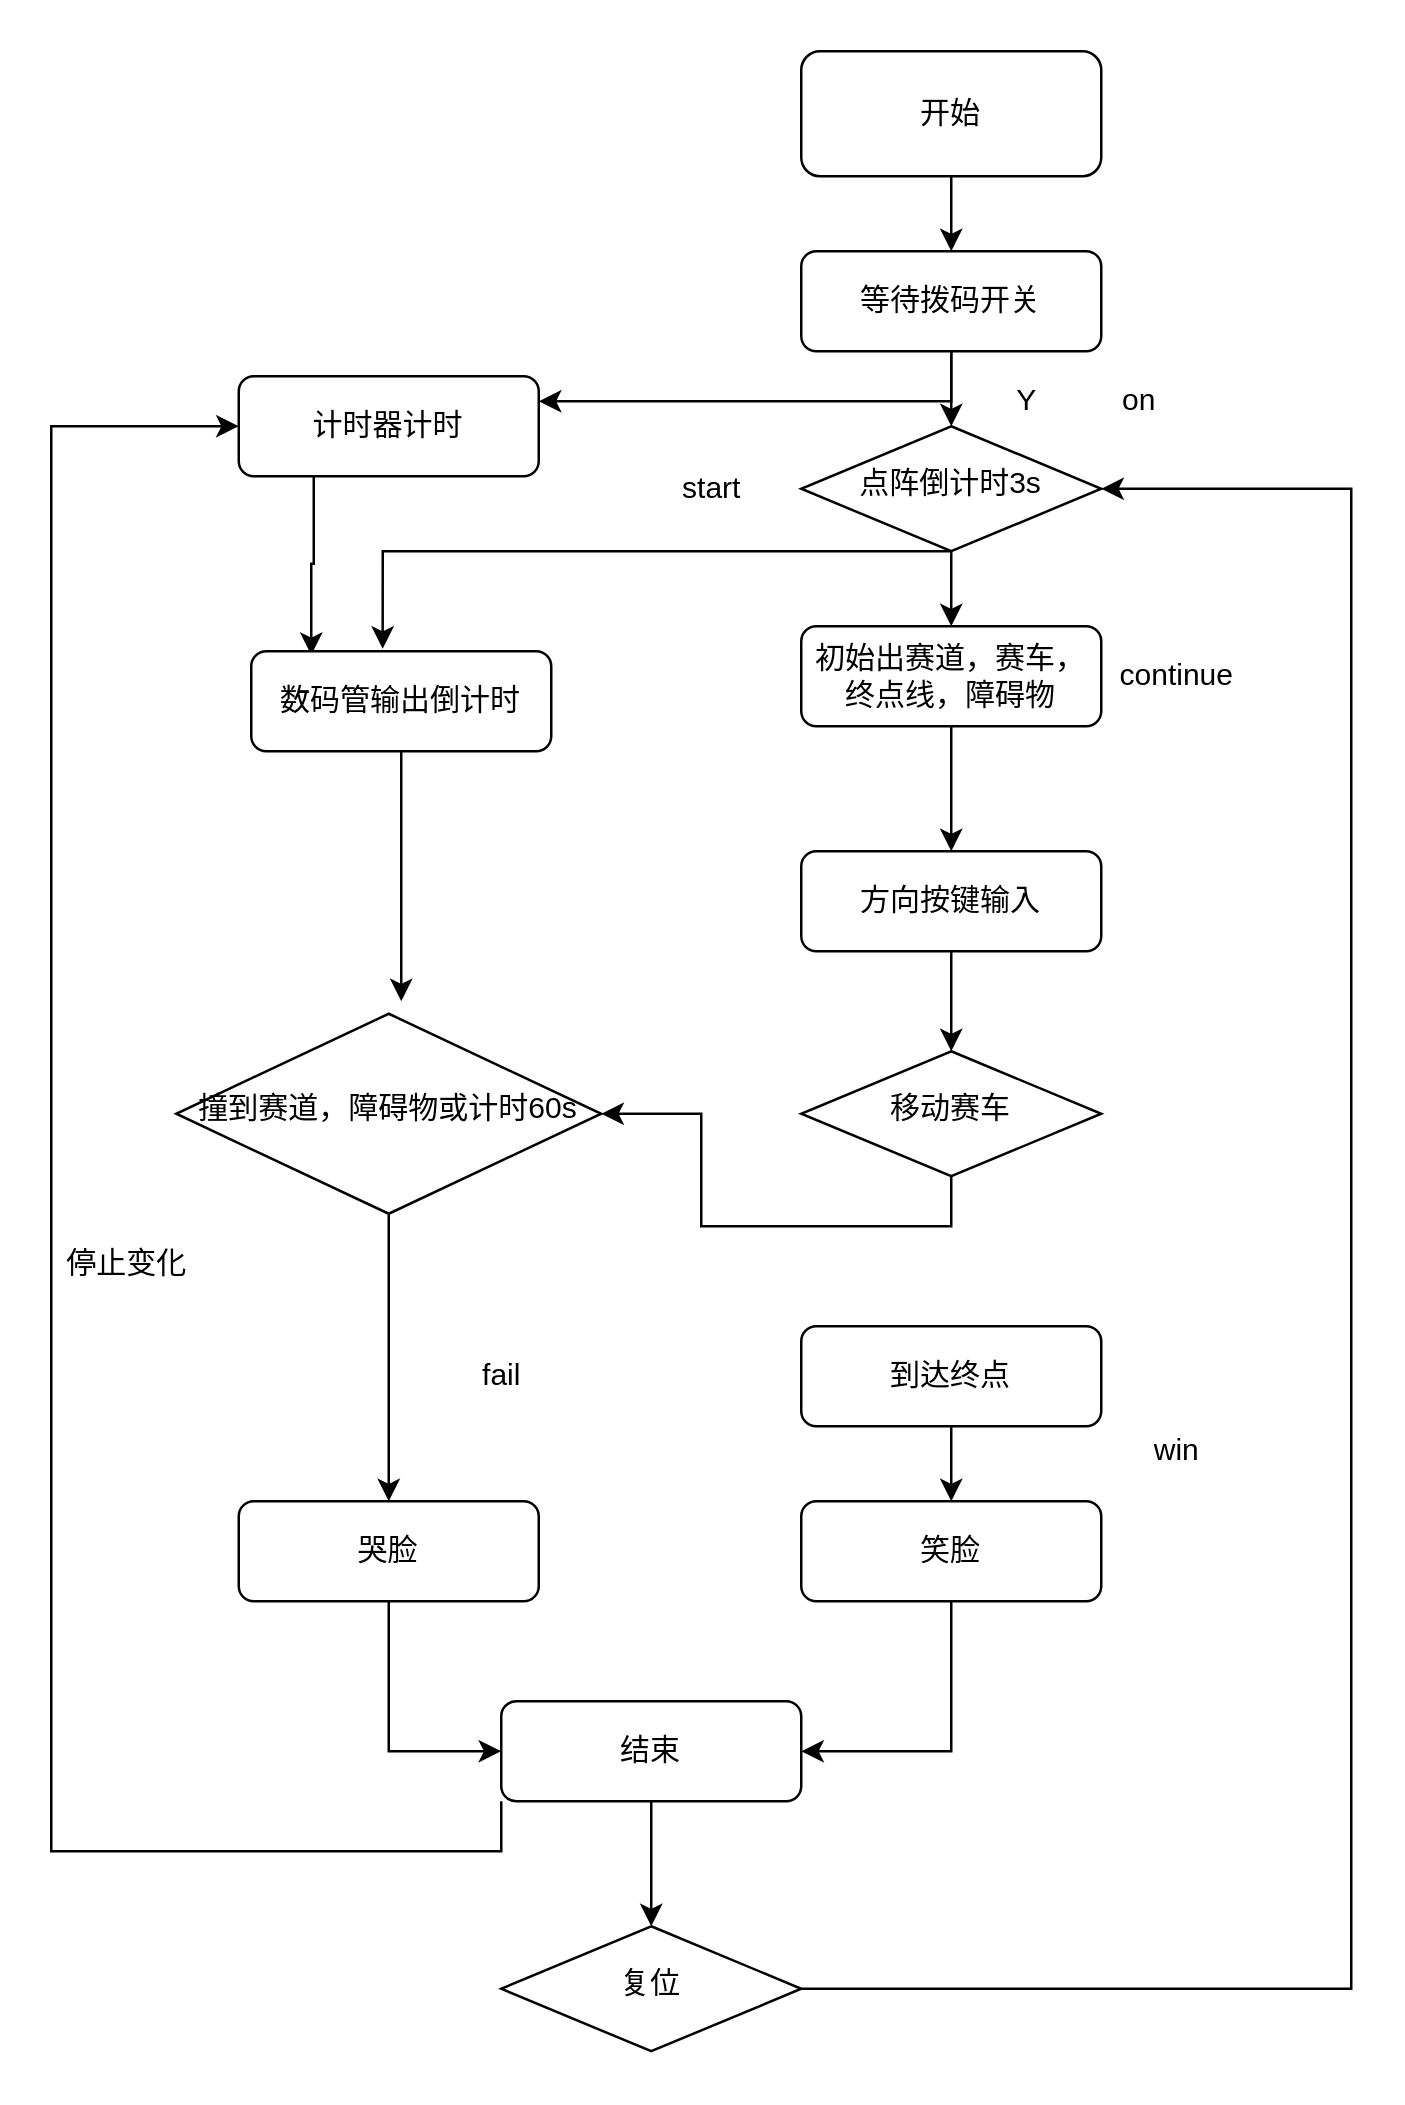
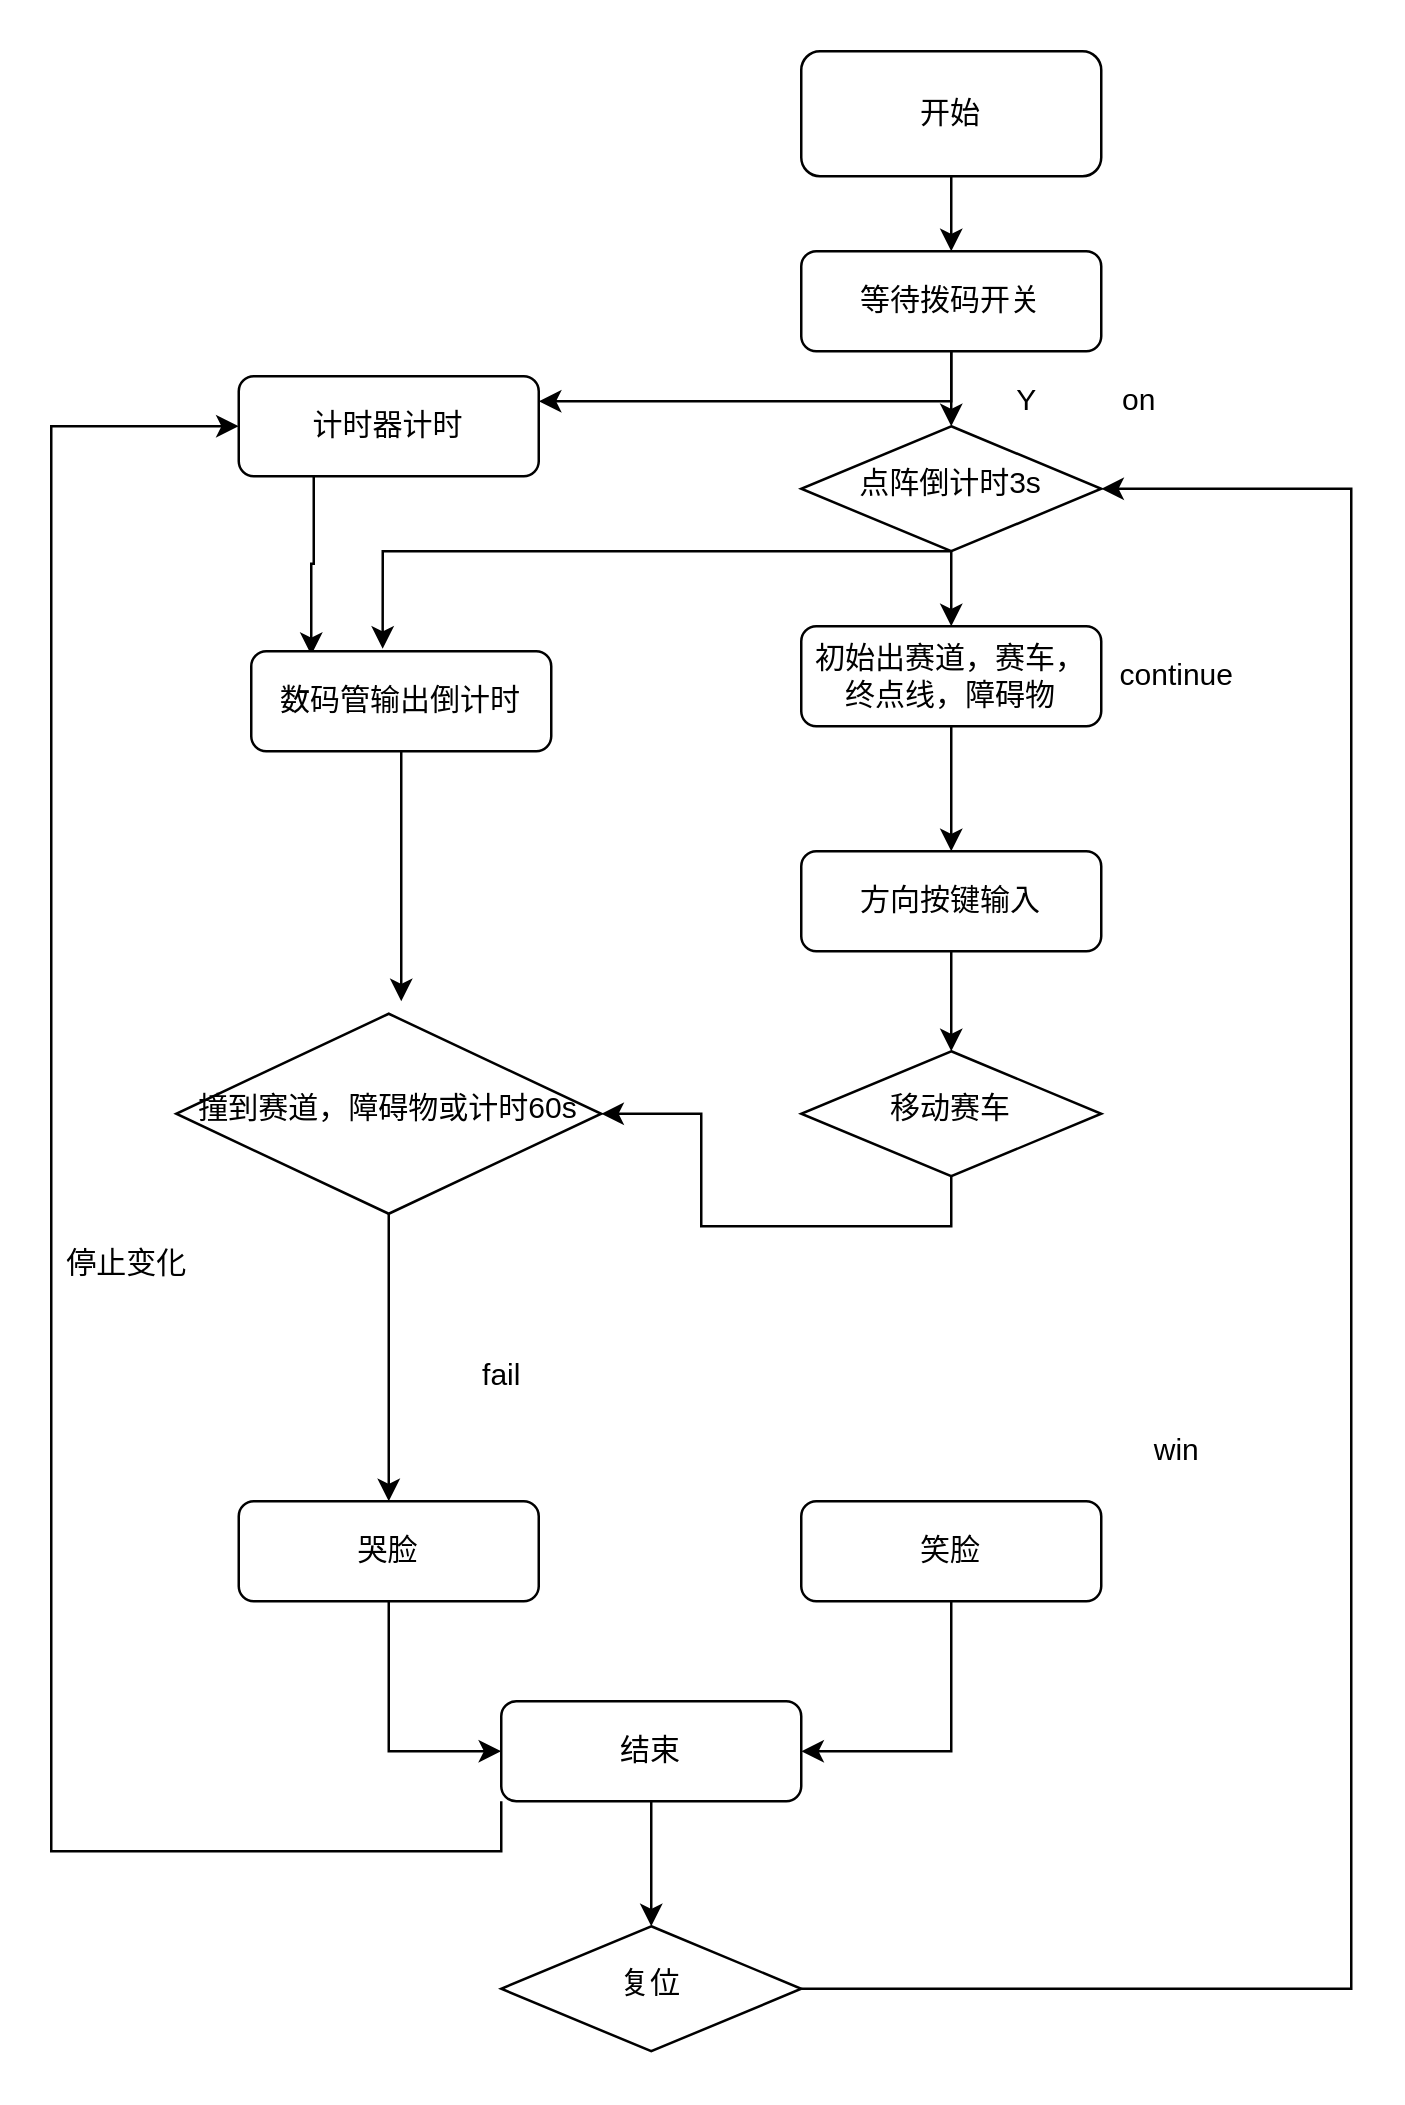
(711, 489) -> none
(951, 1376) -> none
(951, 1455) -> none
